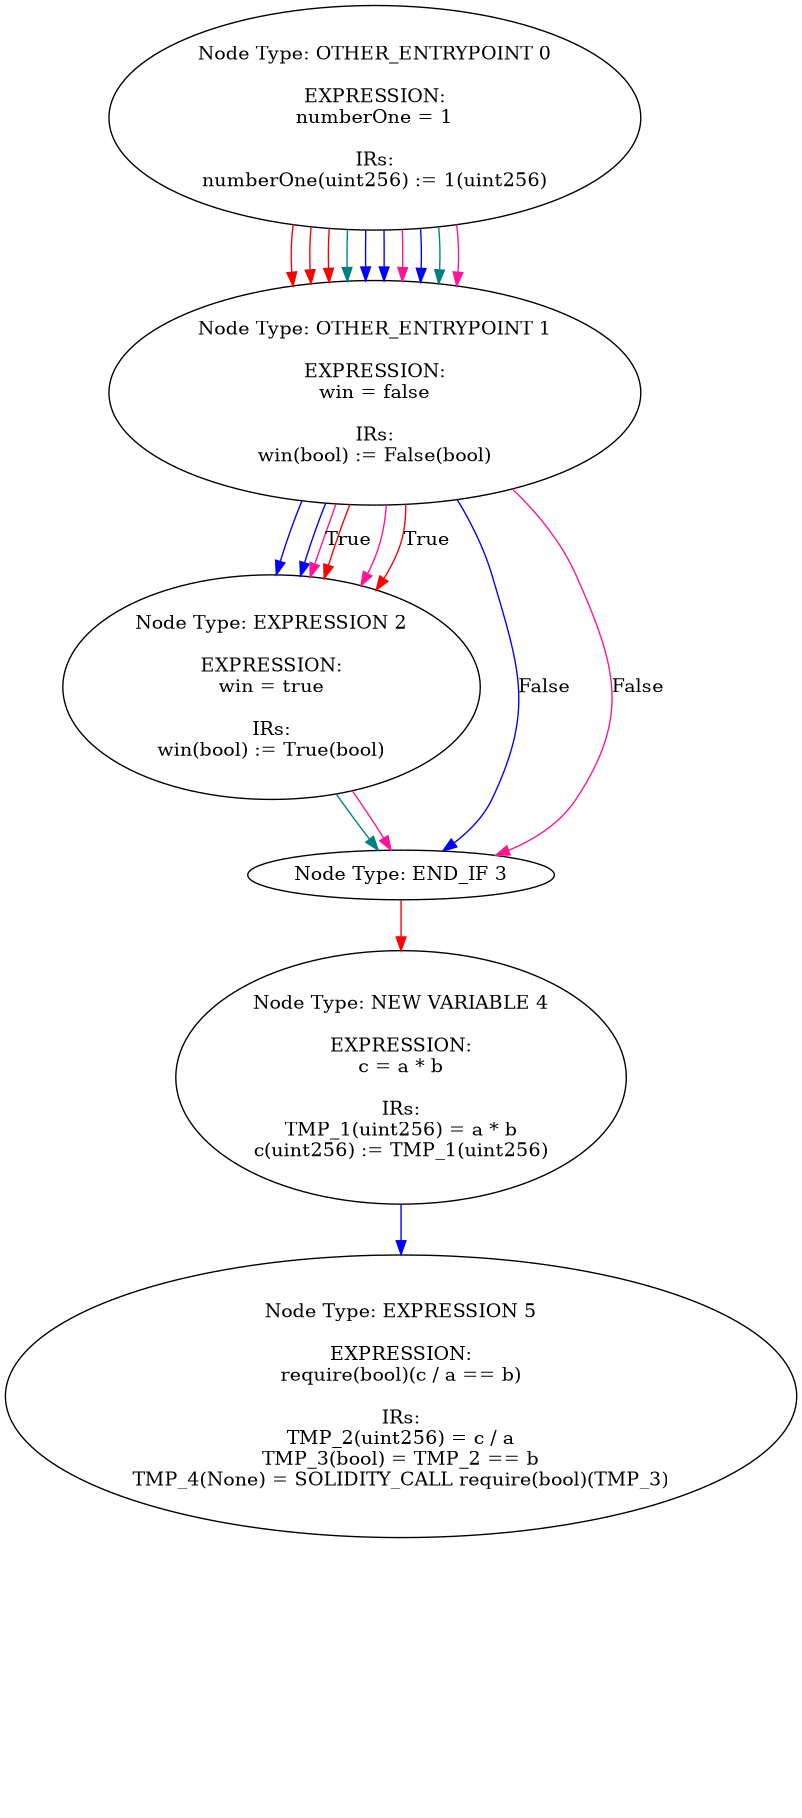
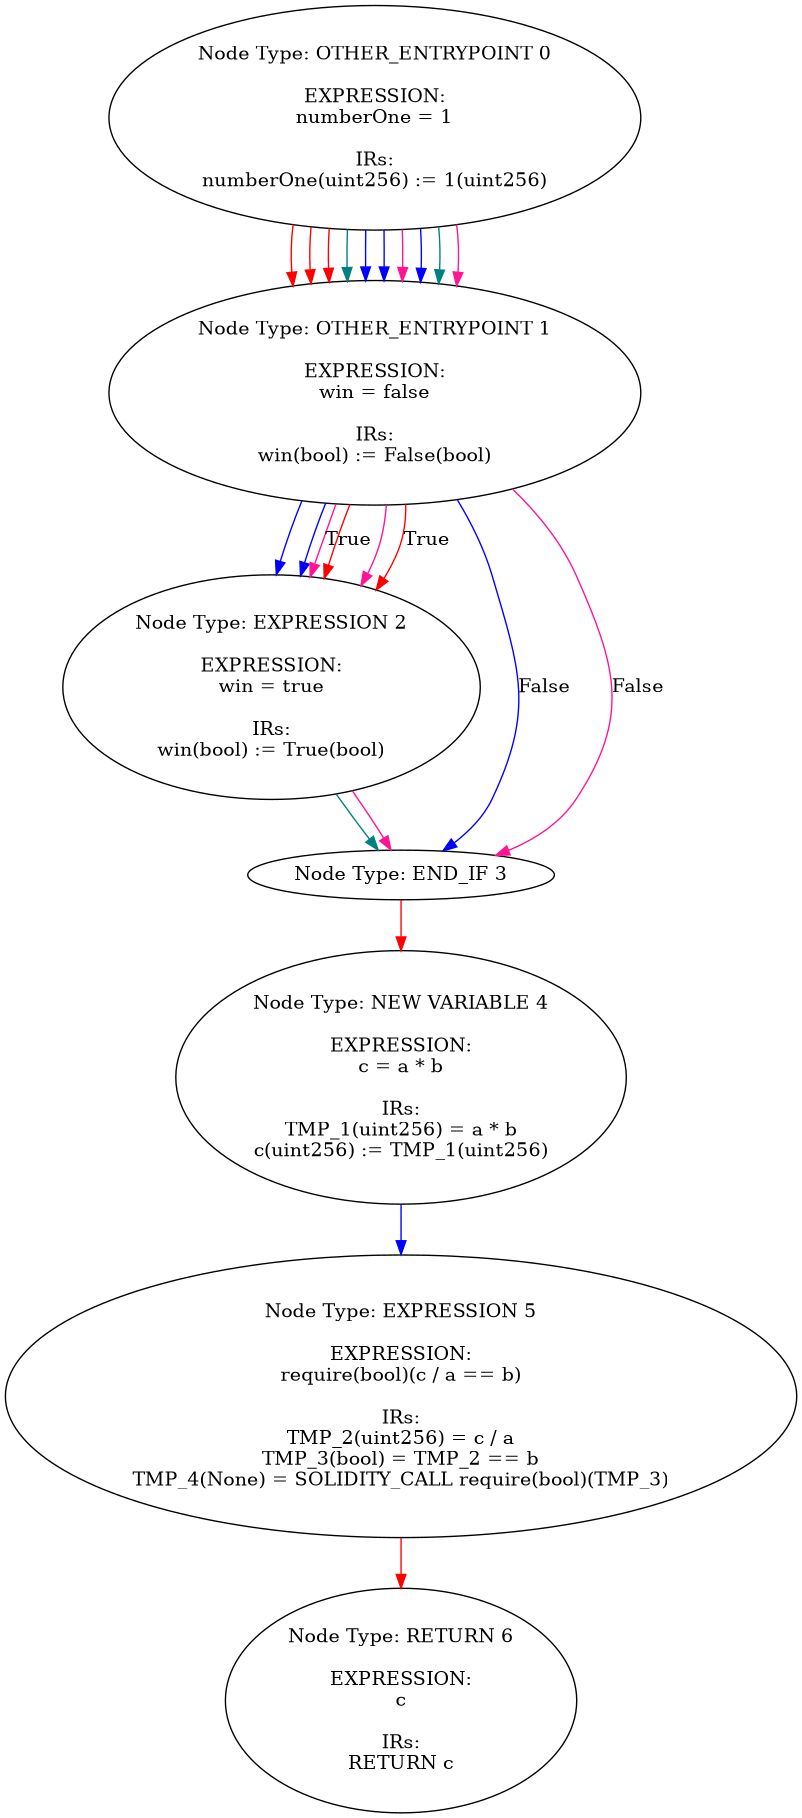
none -> (401, 1701)
